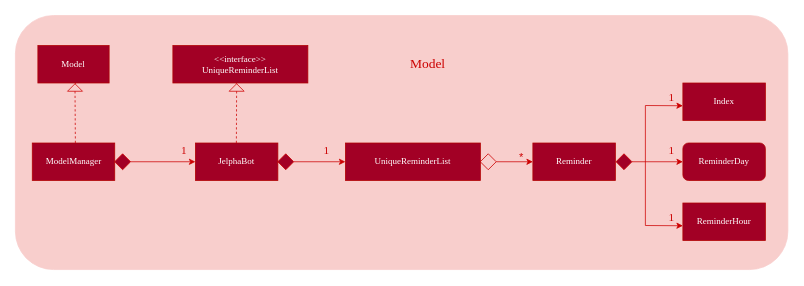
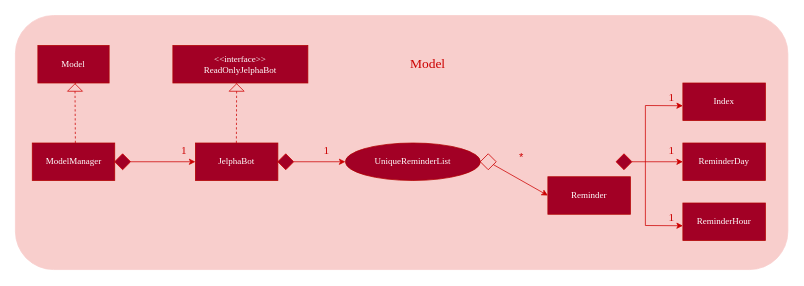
(240, 64) -> (240, 64)
(413, 162) -> (413, 162)
(574, 162) -> (589, 195)
(724, 162) -> (724, 162)
